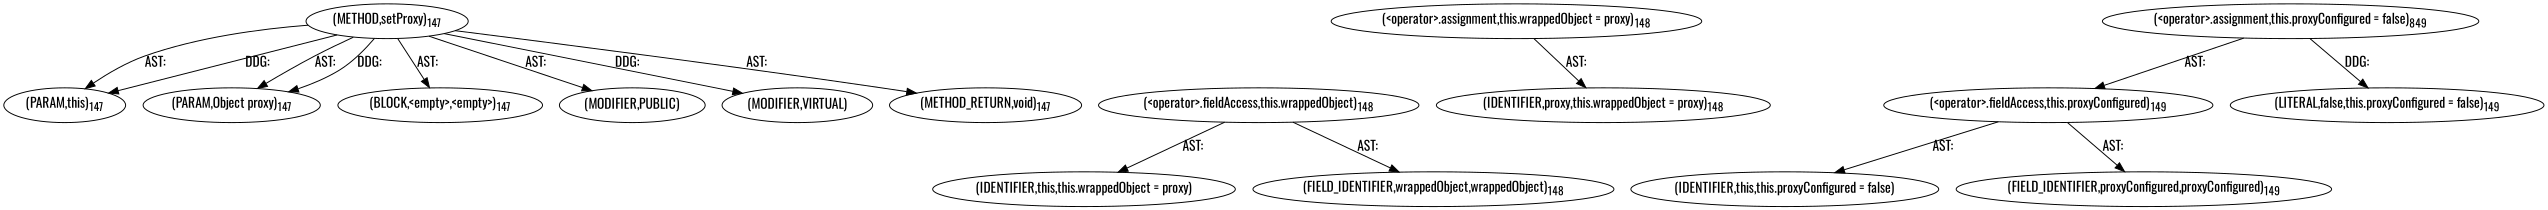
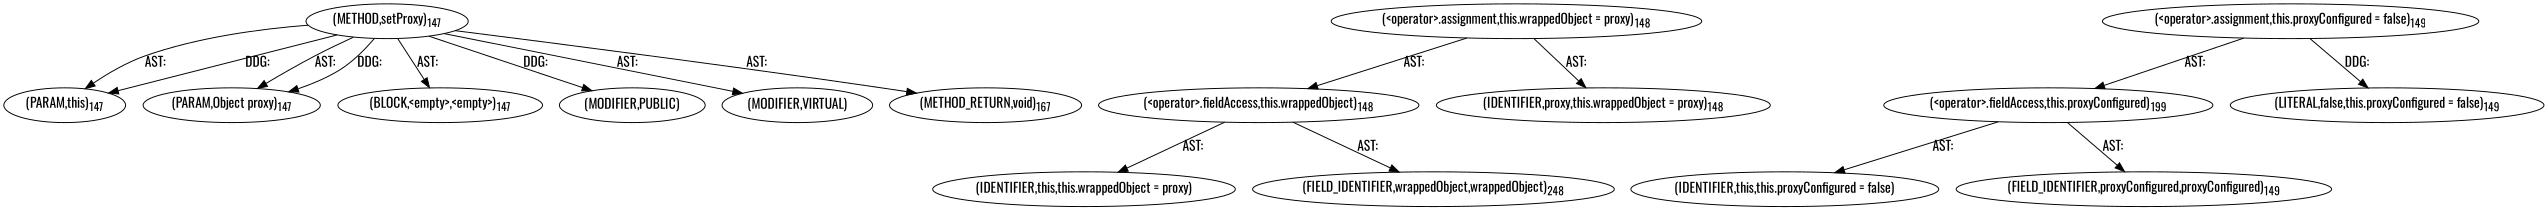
(2419, 20) -> (2419, 20)
none -> (1392, 62)
(537, 63) -> (537, 63)
(629, 63) -> (629, 63)
(1044, 104) -> (1044, 104)
(2159, 104) -> (2159, 104)
(1556, 188) -> (1556, 188)
